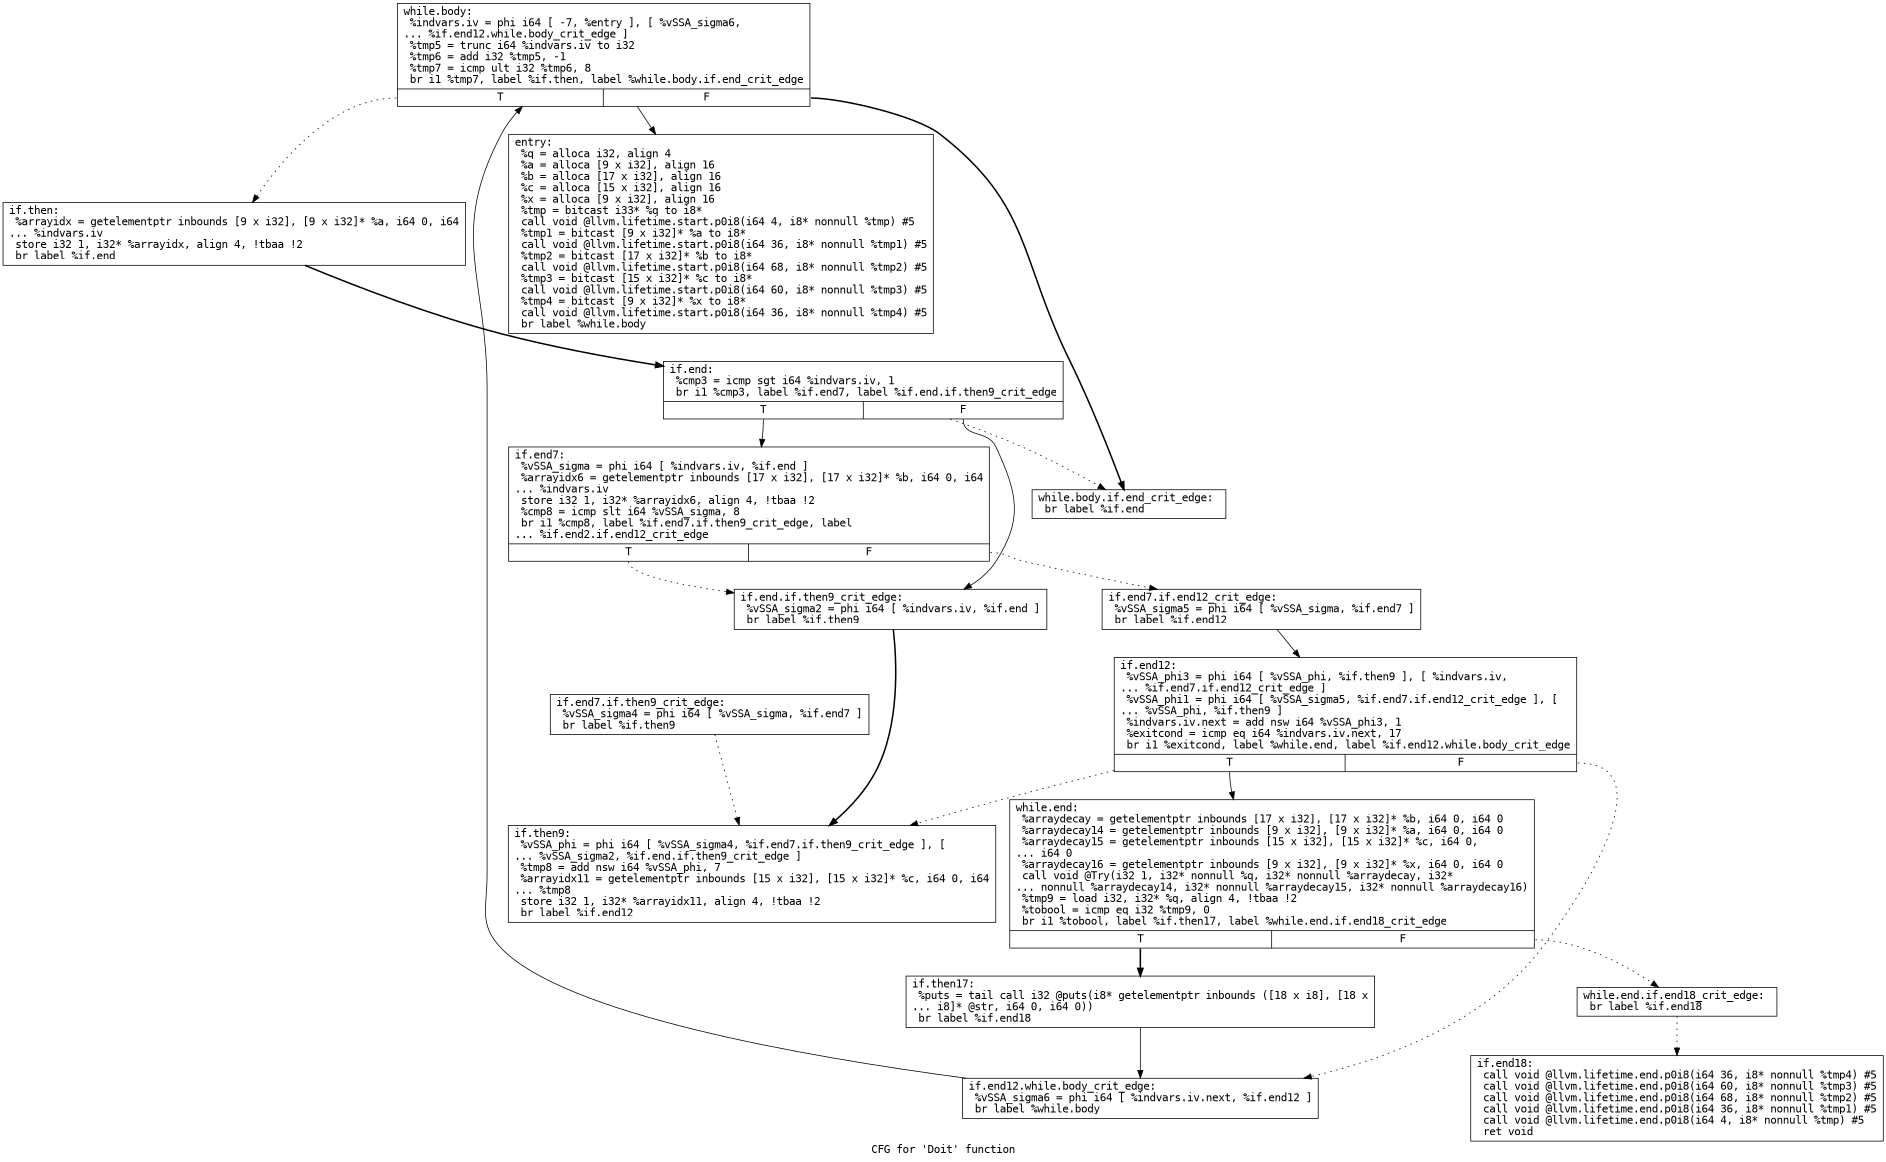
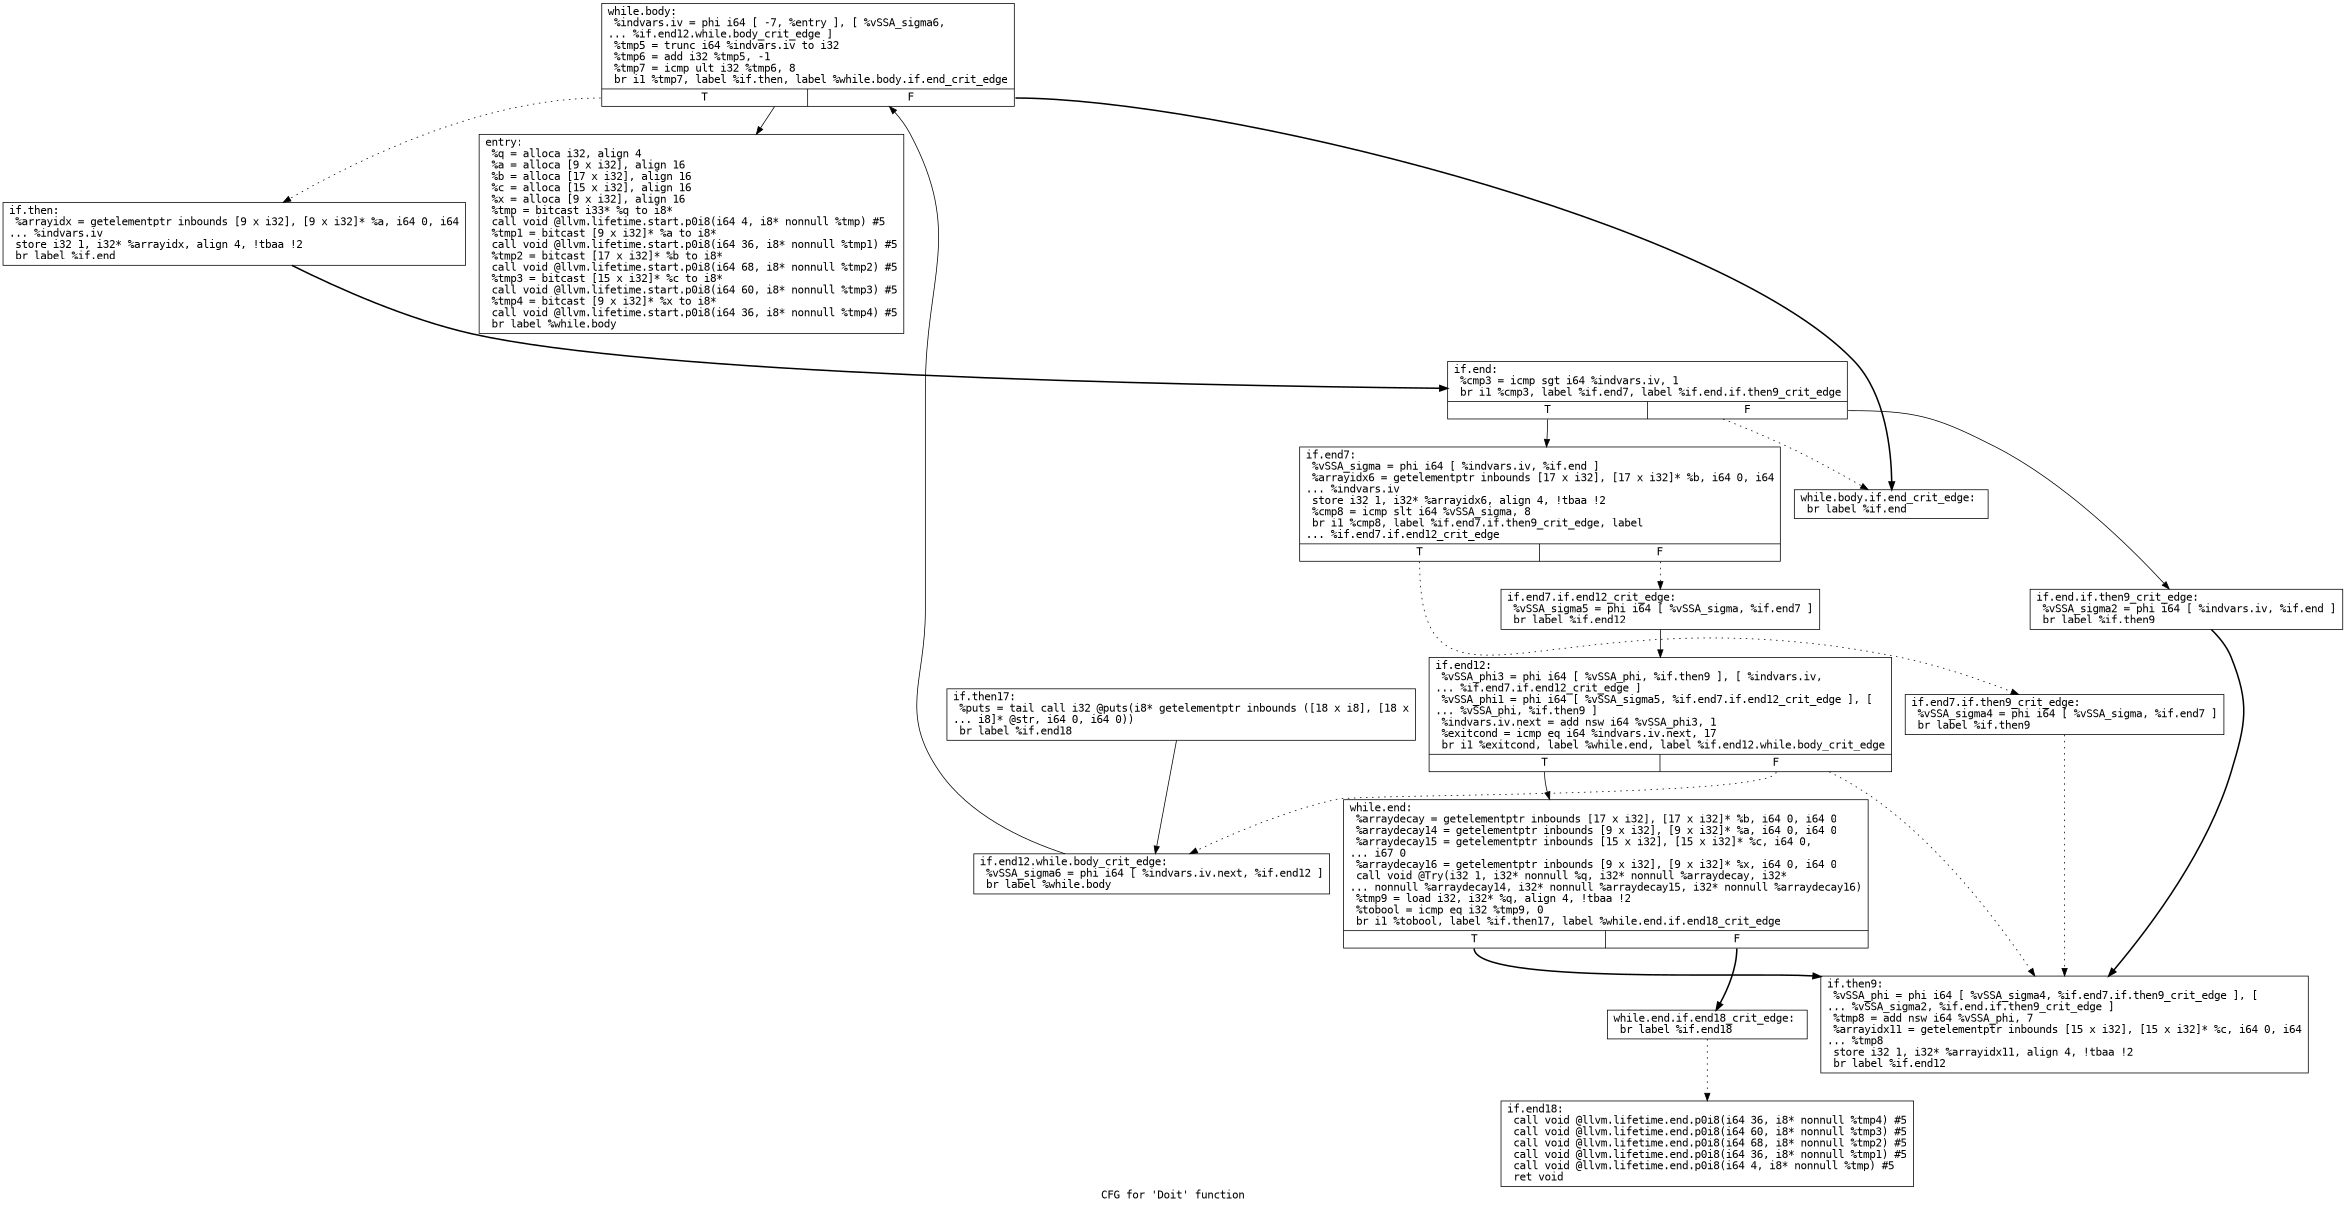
(612, 535) -> (1403, 535)
(675, 583) -> (1686, 639)
(1044, 853) -> (1378, 853)
(1597, 953) -> (1730, 981)
(1140, 958) -> (1641, 975)
